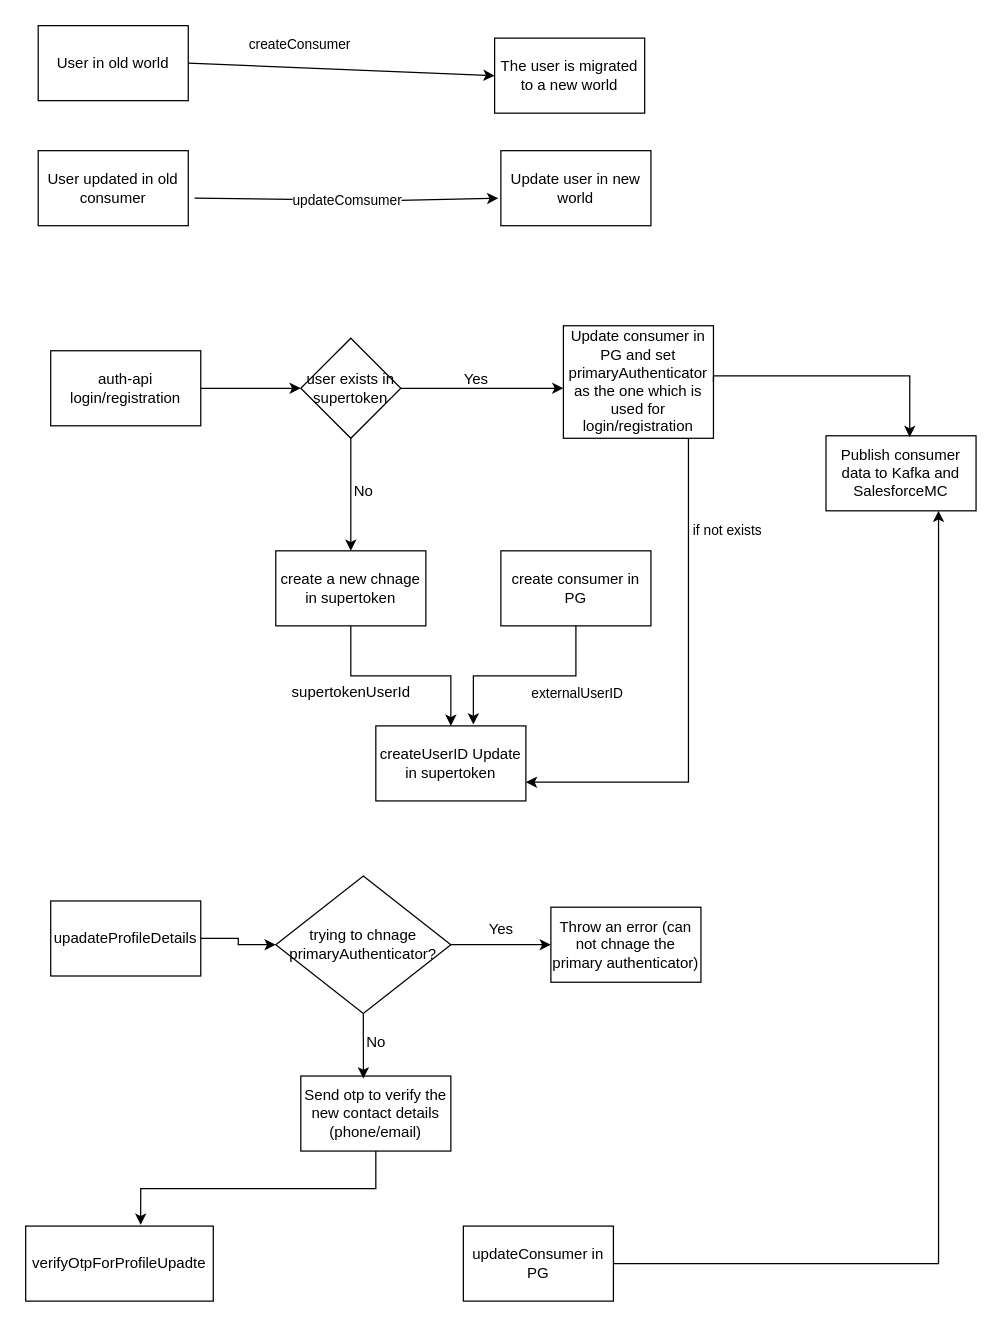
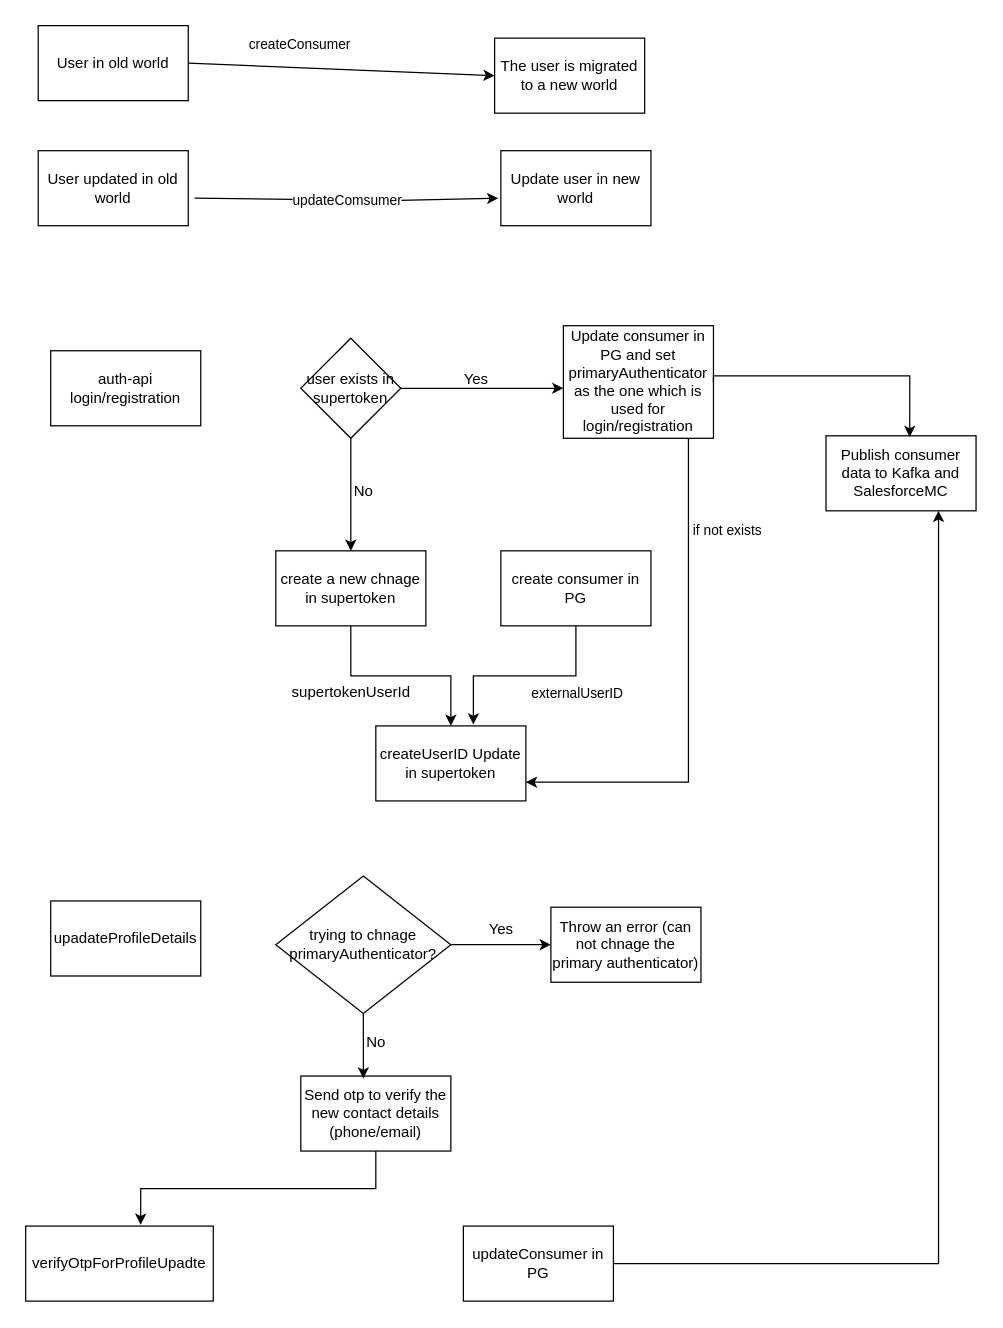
(113, 188) -> (113, 188)
(247, 388) -> none
(237, 938) -> none
